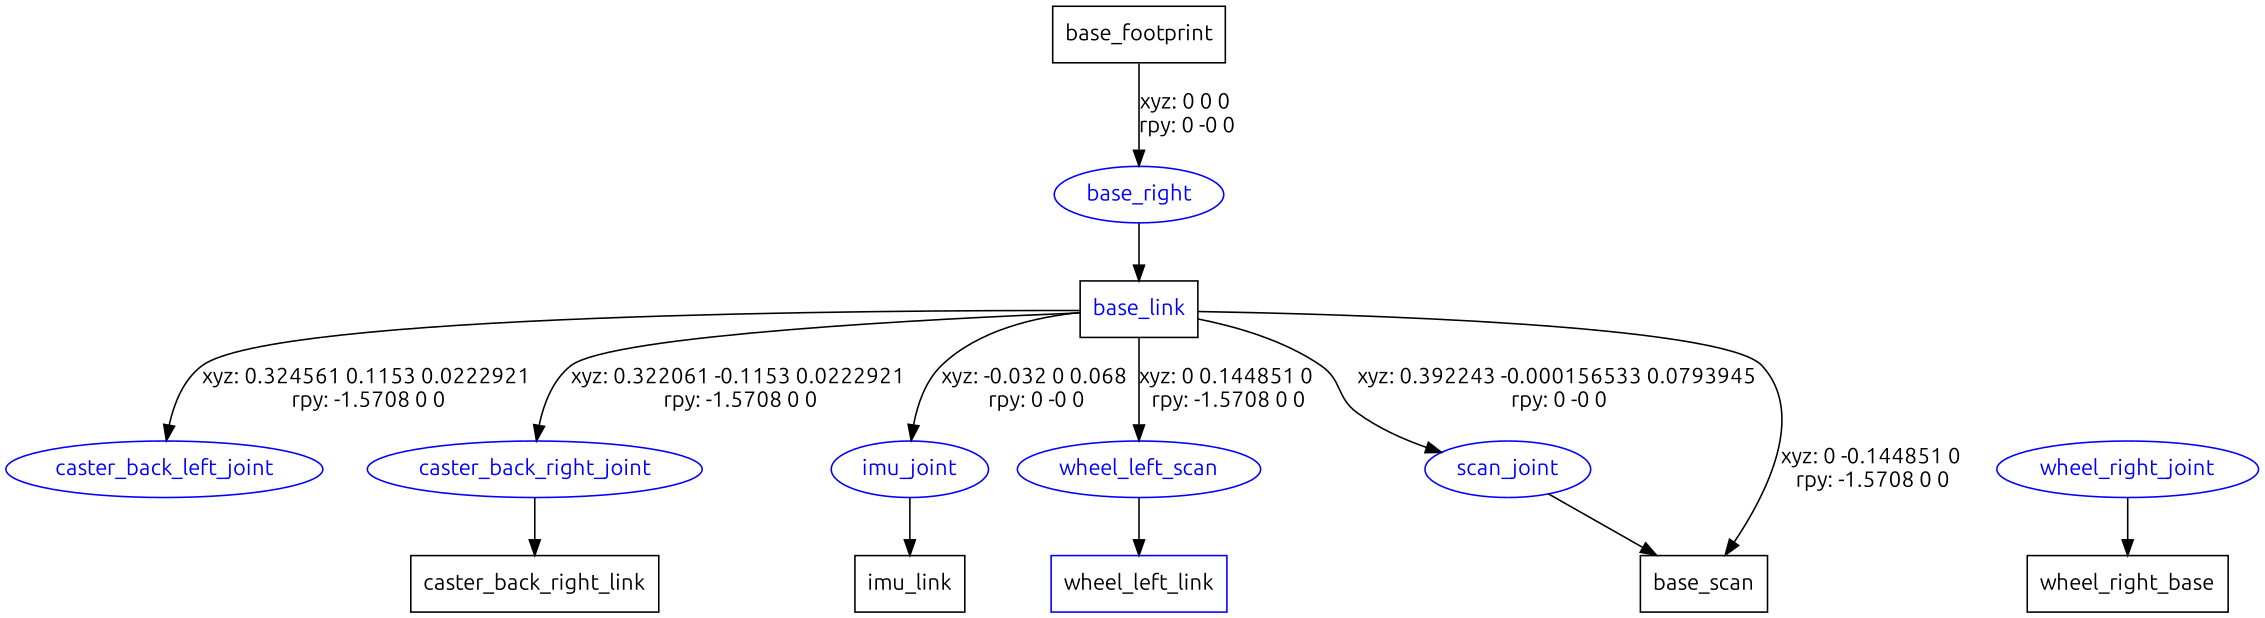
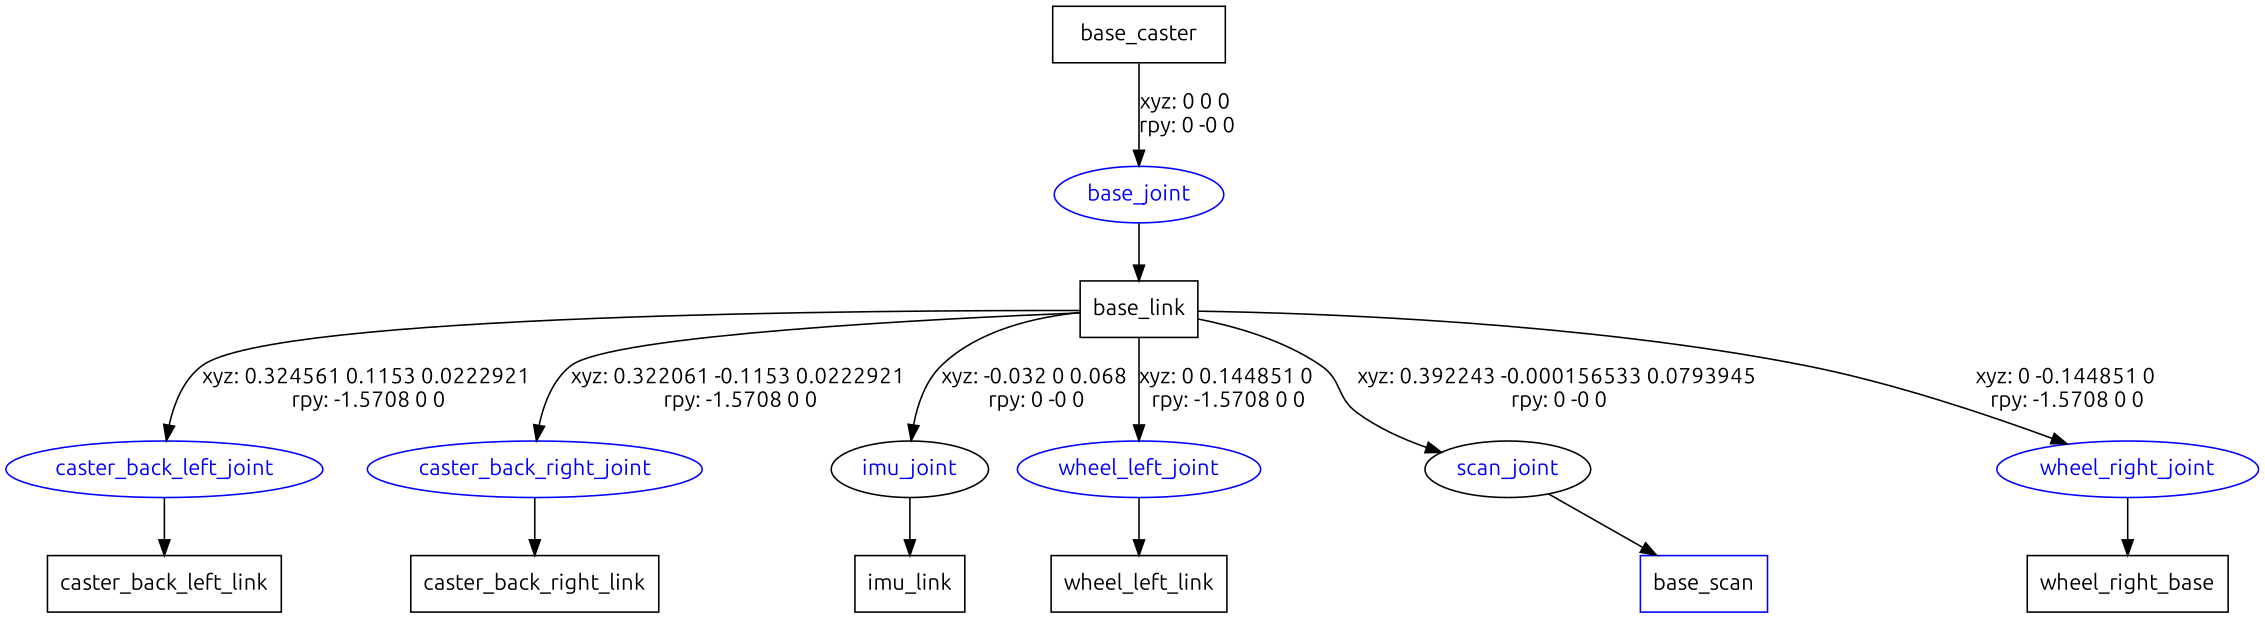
(1139, 35) -> (1139, 35)
(1139, 195) -> (1139, 195)
(1139, 309) -> (1139, 309)
(1578, 329) -> (1631, 339)
(910, 469) -> (910, 469)
(1139, 469) -> (1139, 469)
(1508, 469) -> (1508, 469)
none -> (164, 584)
(1139, 584) -> (1139, 584)
(1704, 584) -> (1704, 584)
